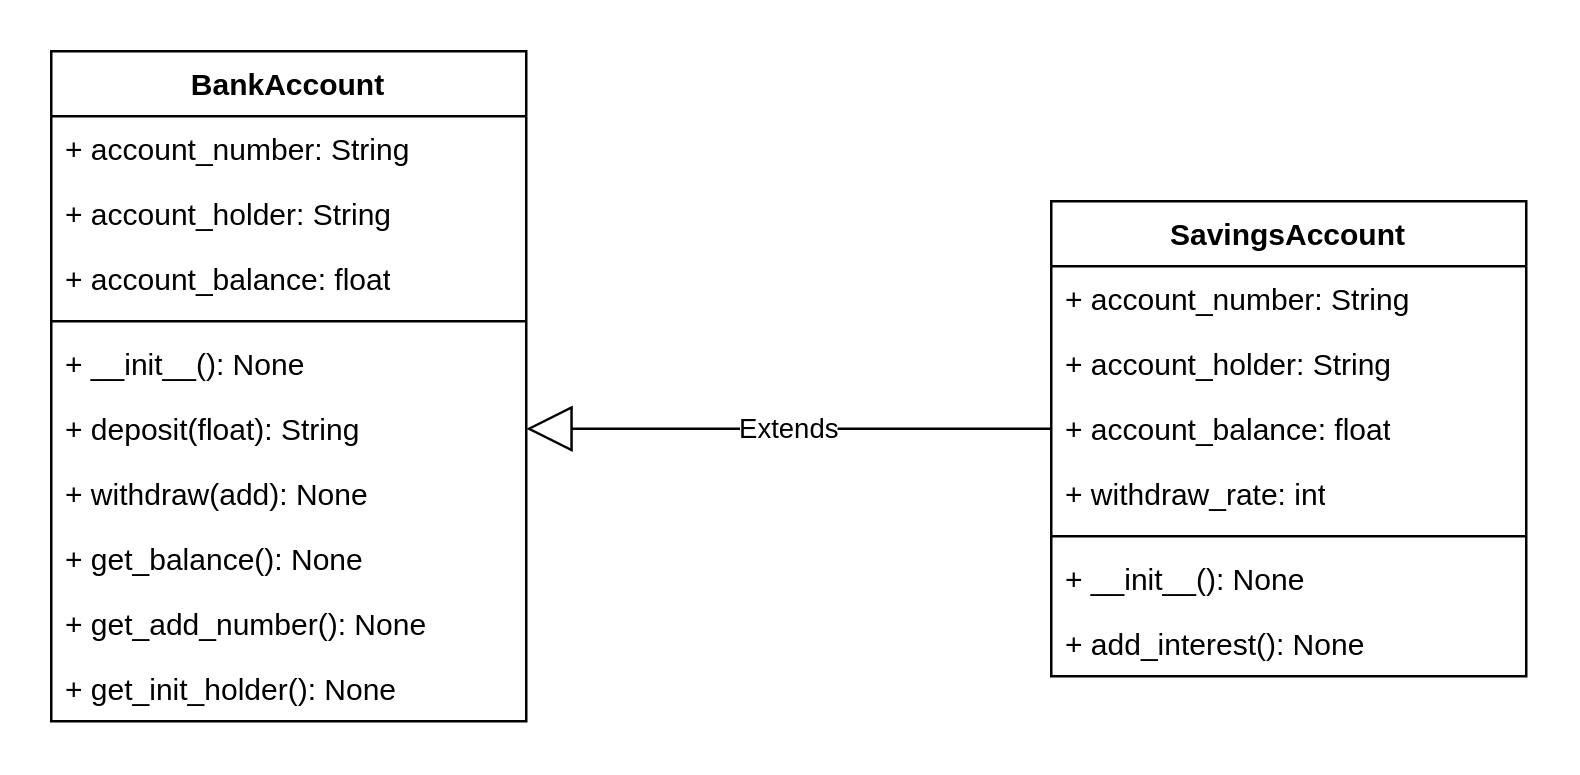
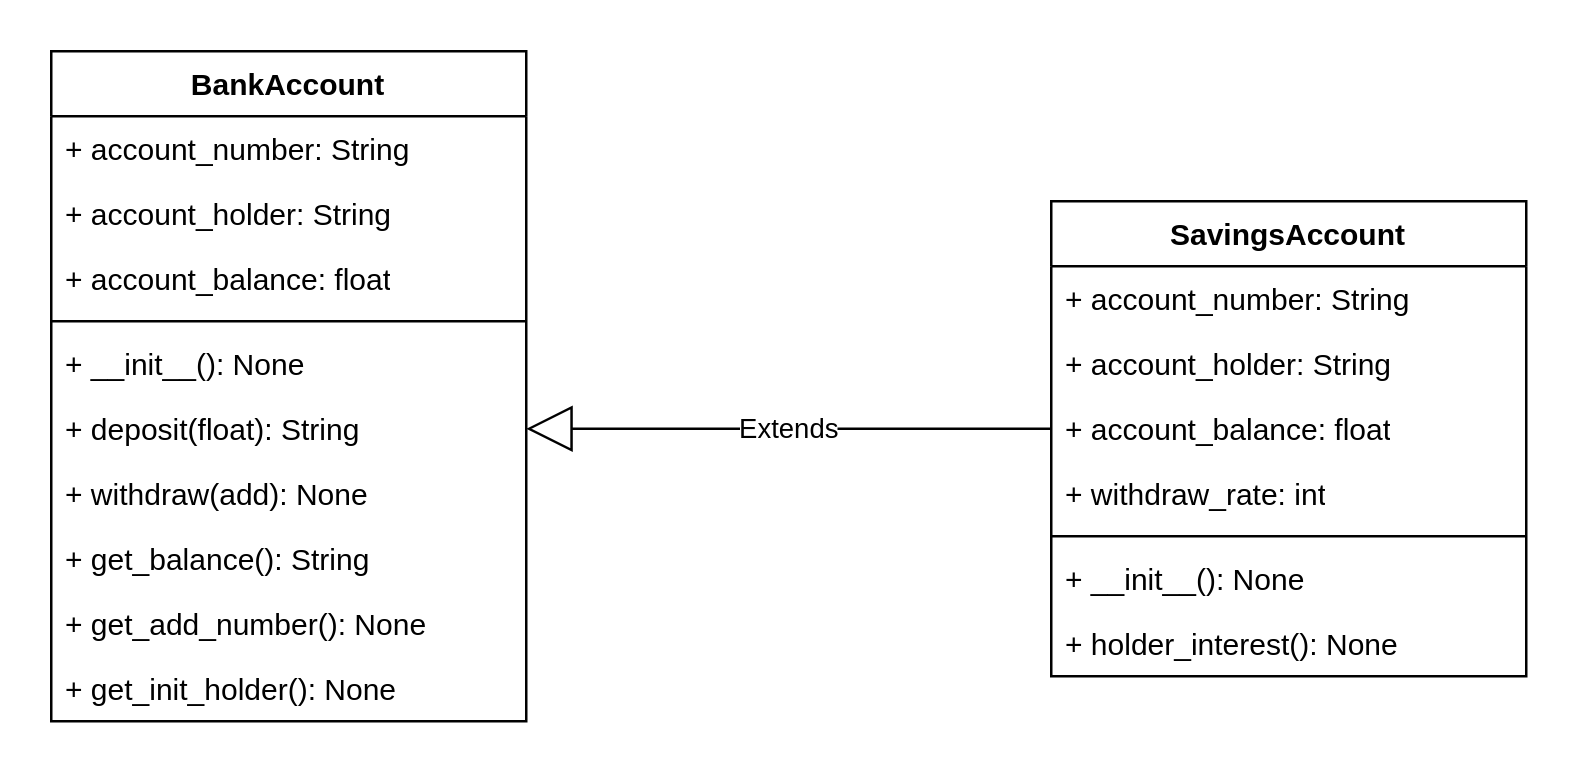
(227, 562) -> (240, 562)
(1235, 647) -> (1257, 647)
